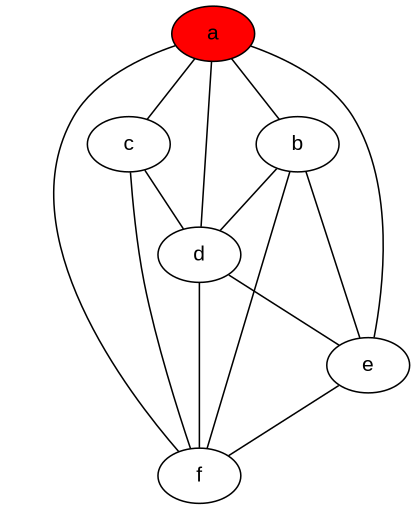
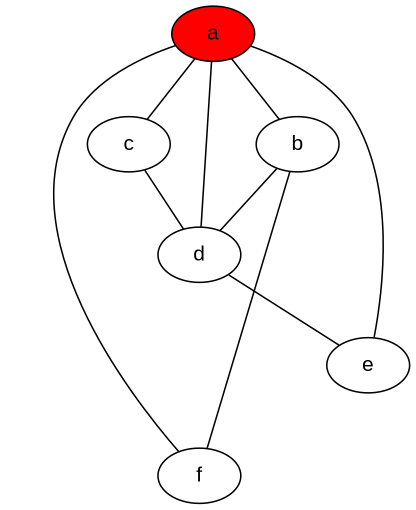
(333, 255) -> none
(151, 312) -> none
(199, 365) -> none
(284, 421) -> none
